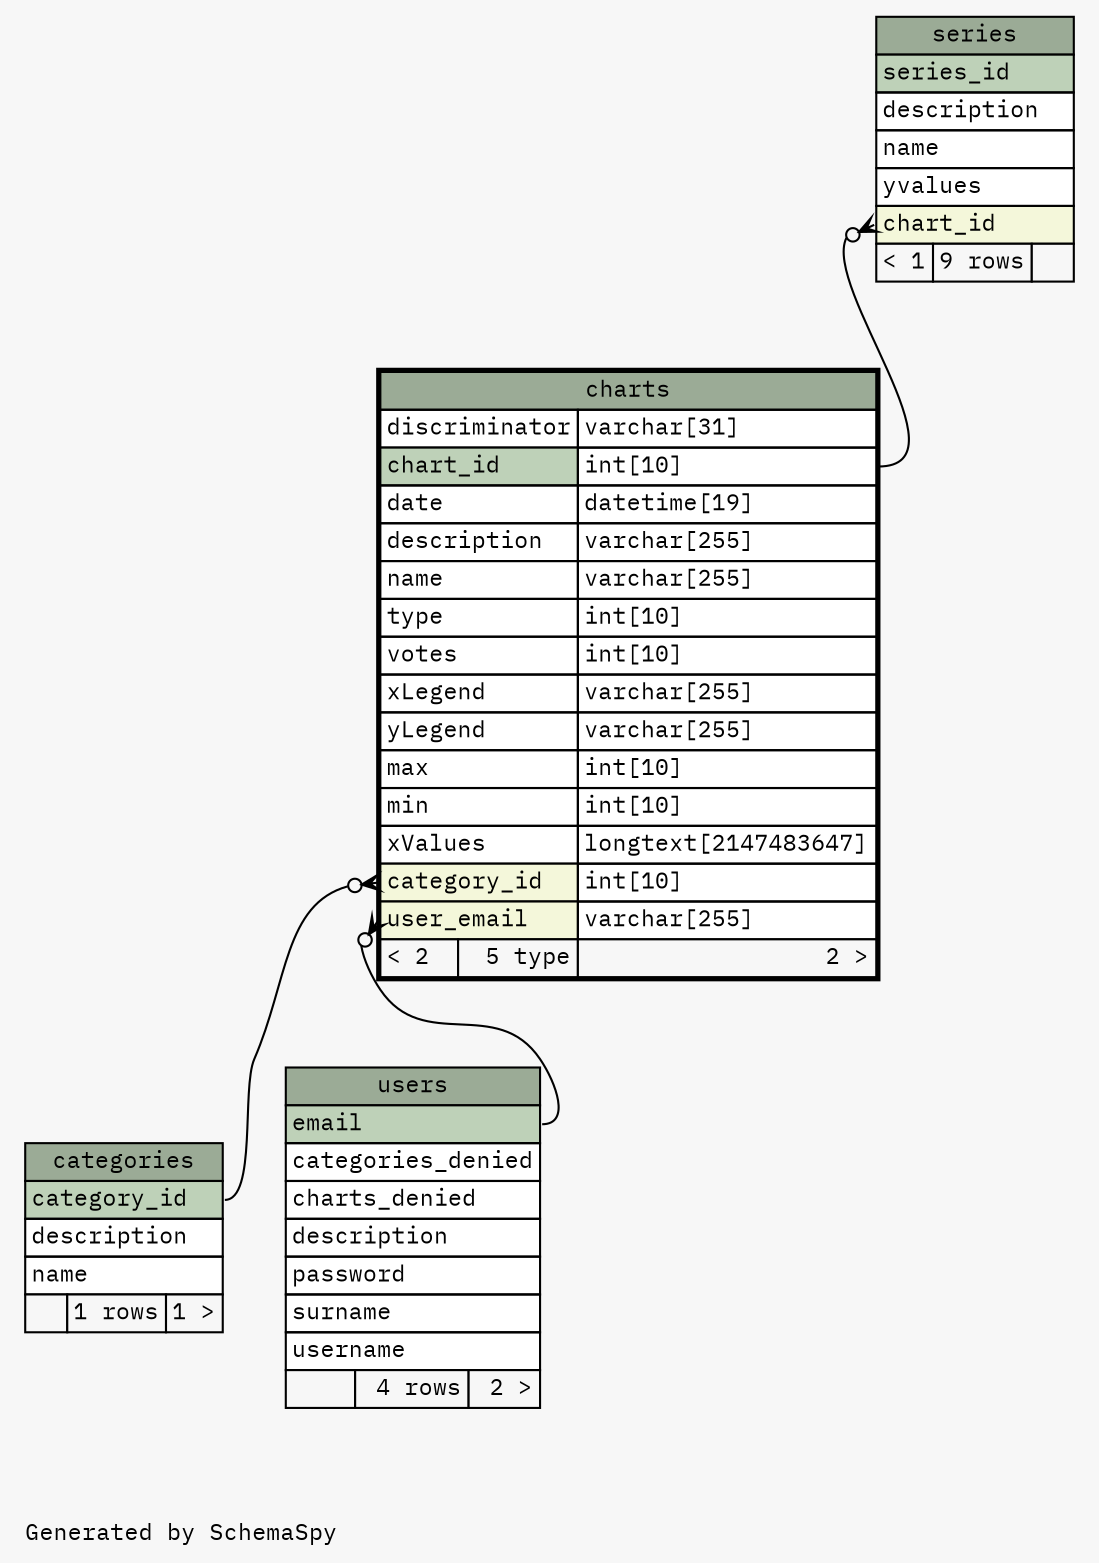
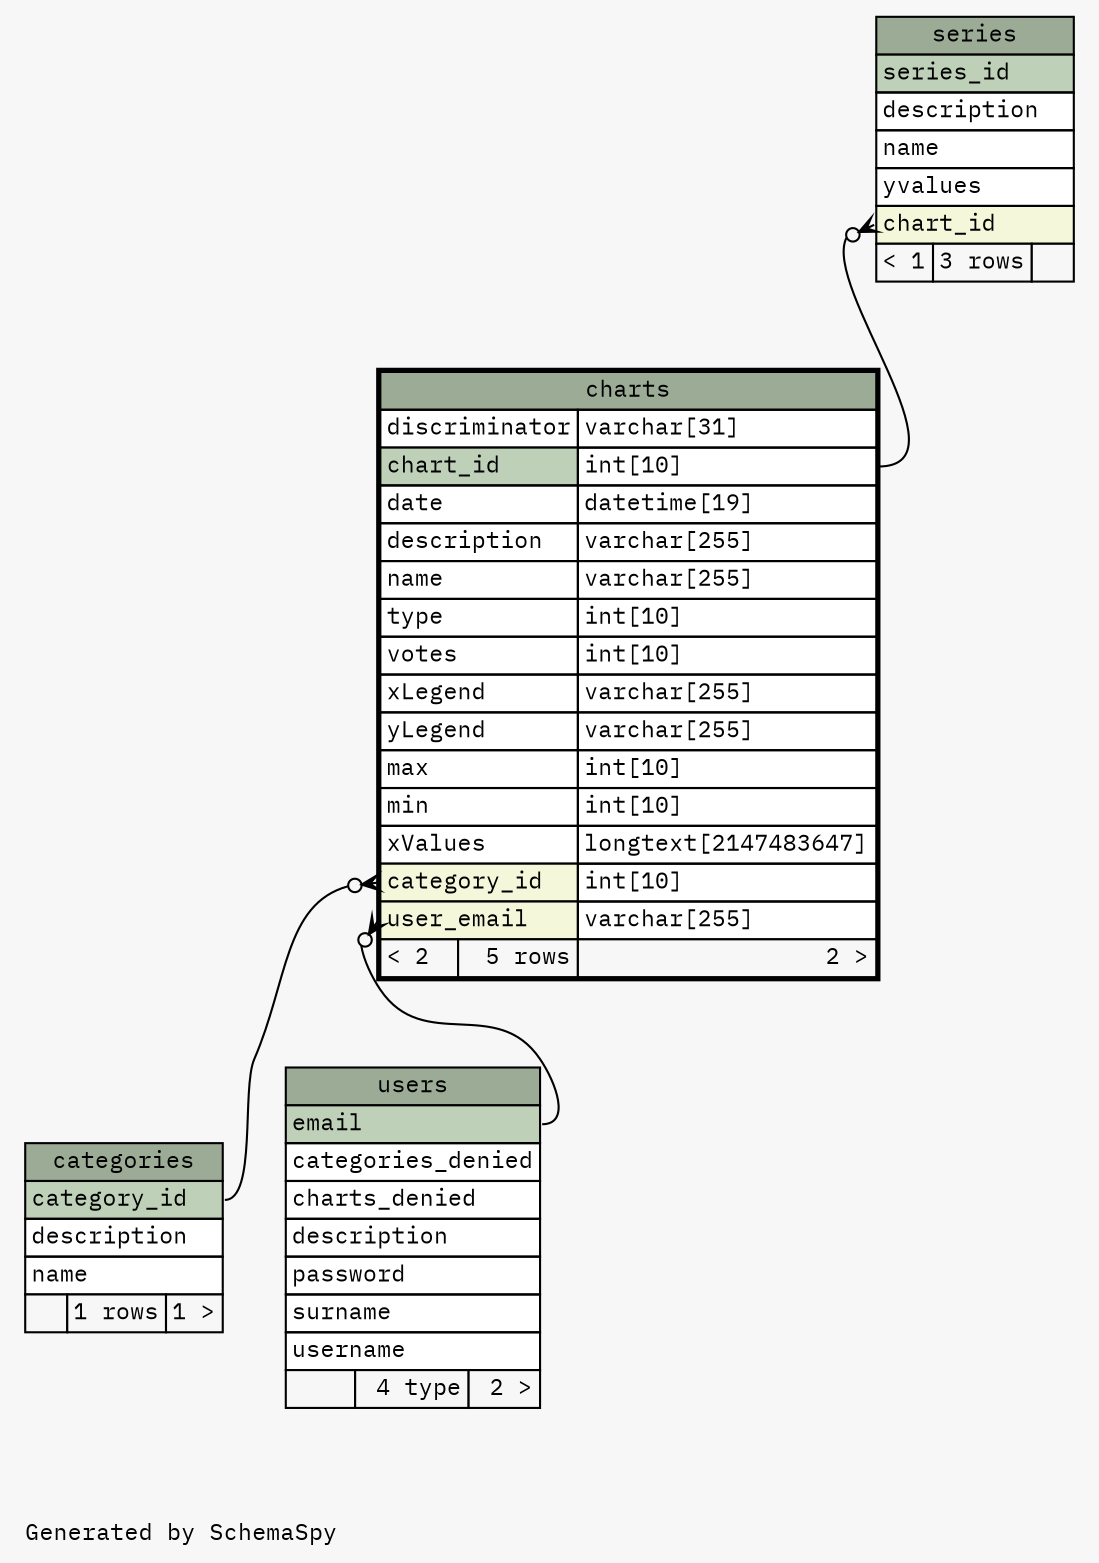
(982, 262) -> (982, 262)
(528, 957) -> (528, 957)
(419, 1388) -> (419, 1388)
